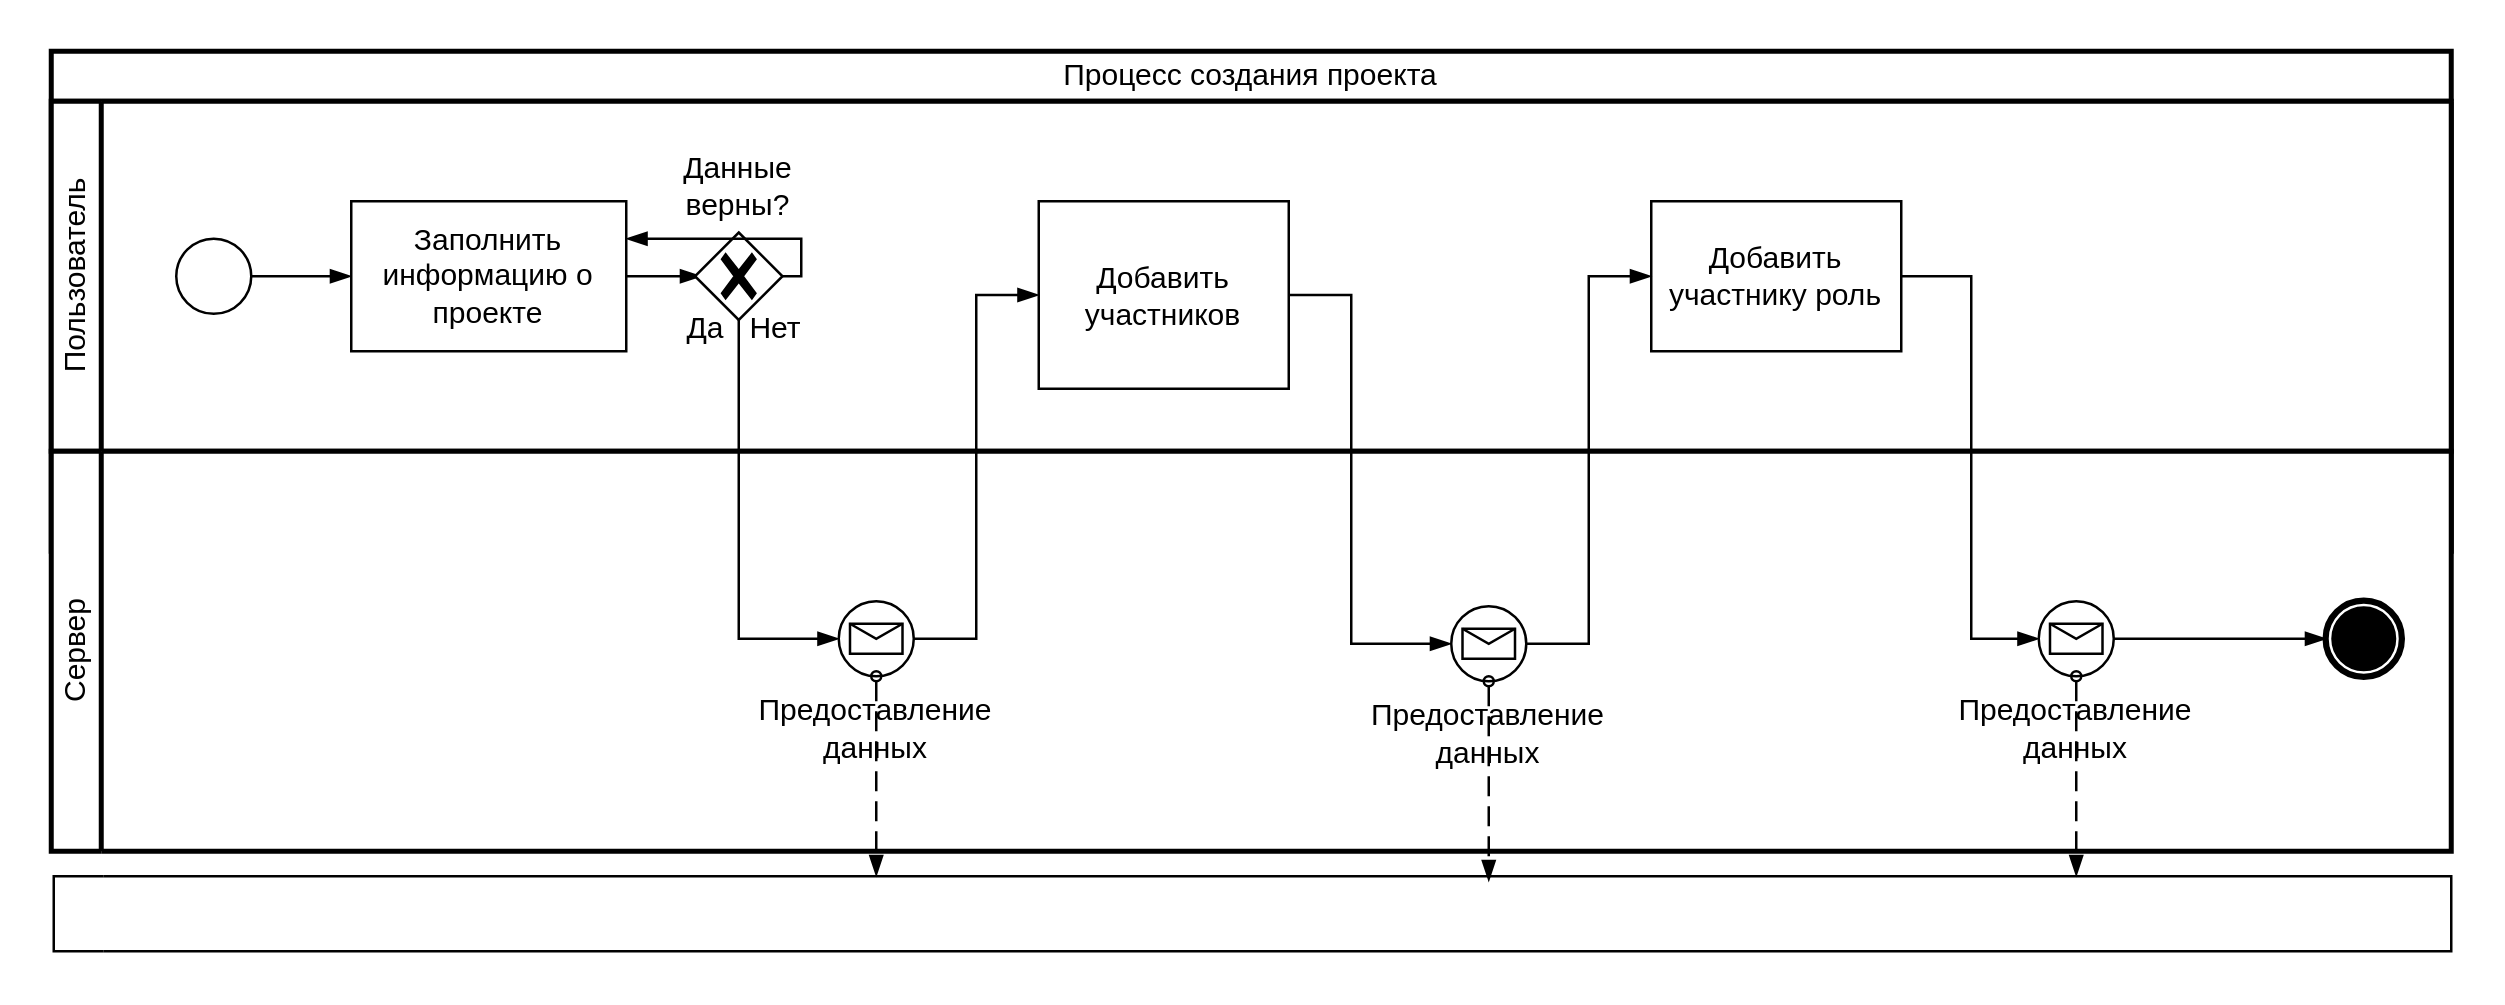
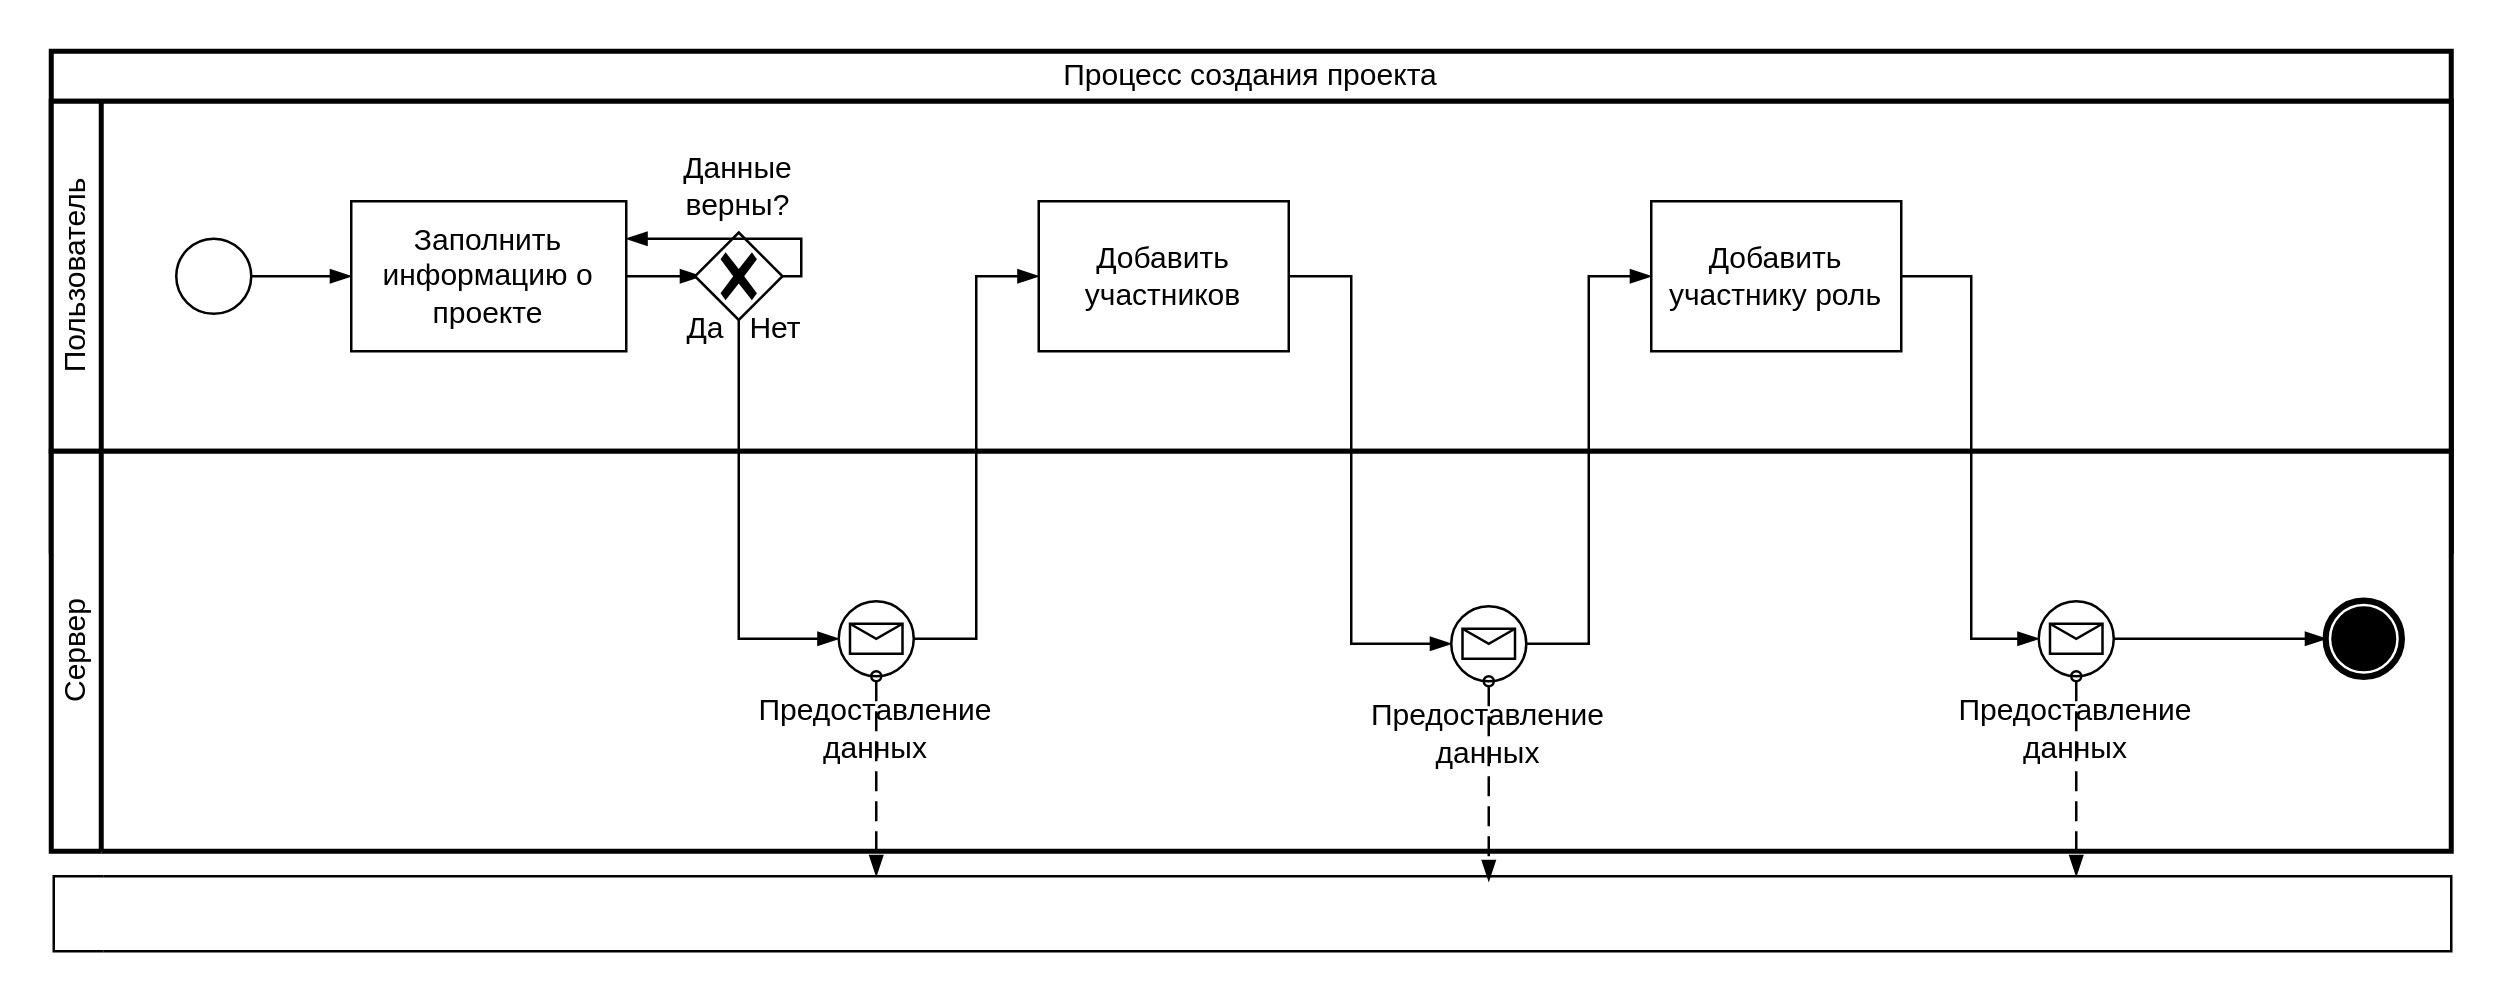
(1164, 295) -> (1164, 276)
